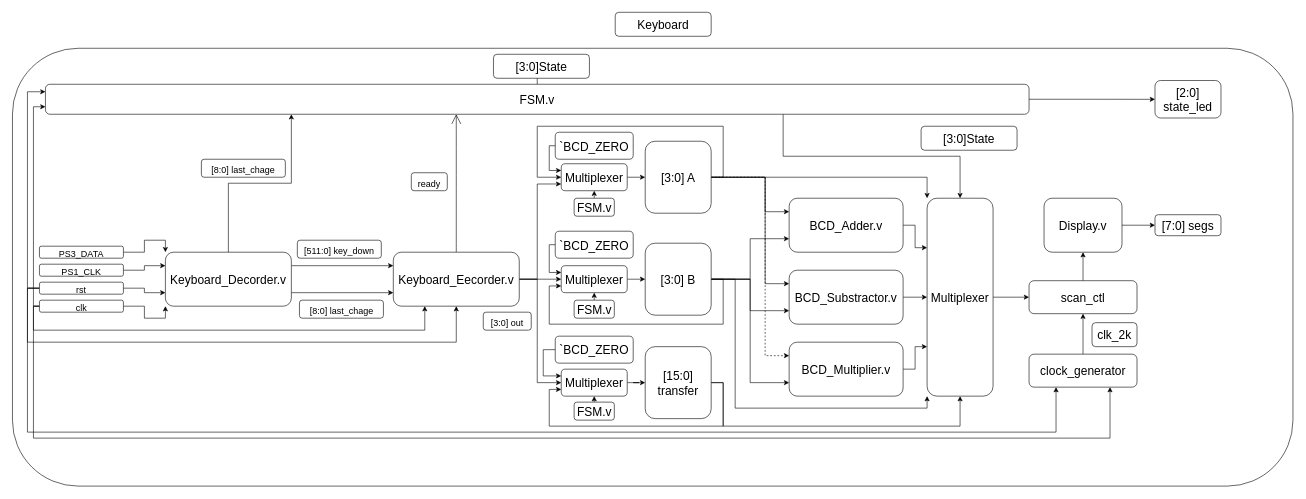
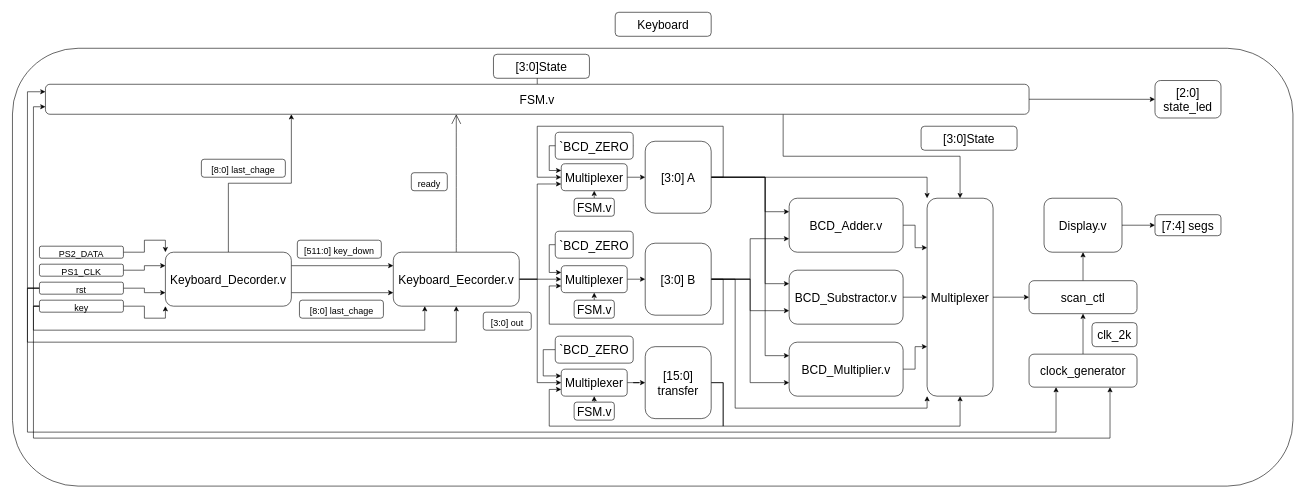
(1188, 225) -> (1188, 225)
(81, 252) -> (81, 252)
(81, 306) -> (81, 306)
(765, 330) -> (765, 330)
